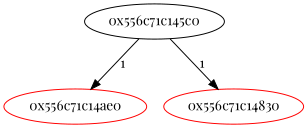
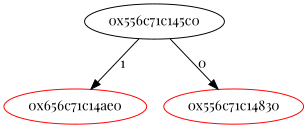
(202, 64) -> (202, 64)
(75, 107) -> (75, 107)
